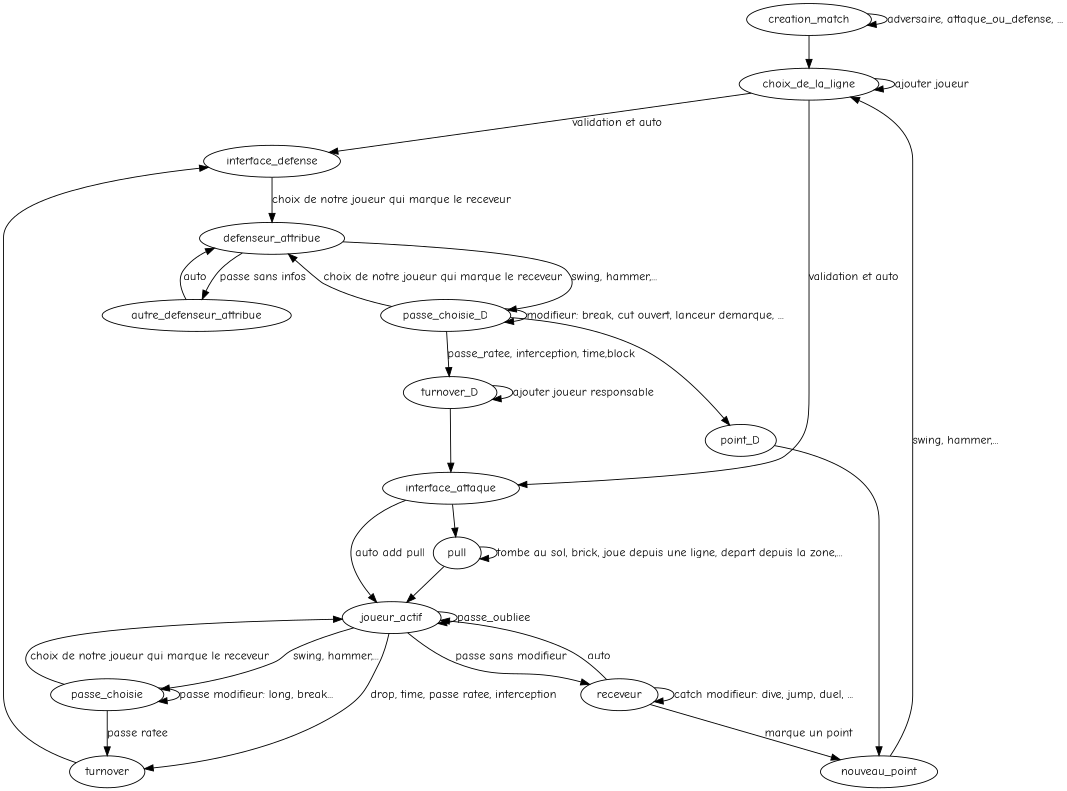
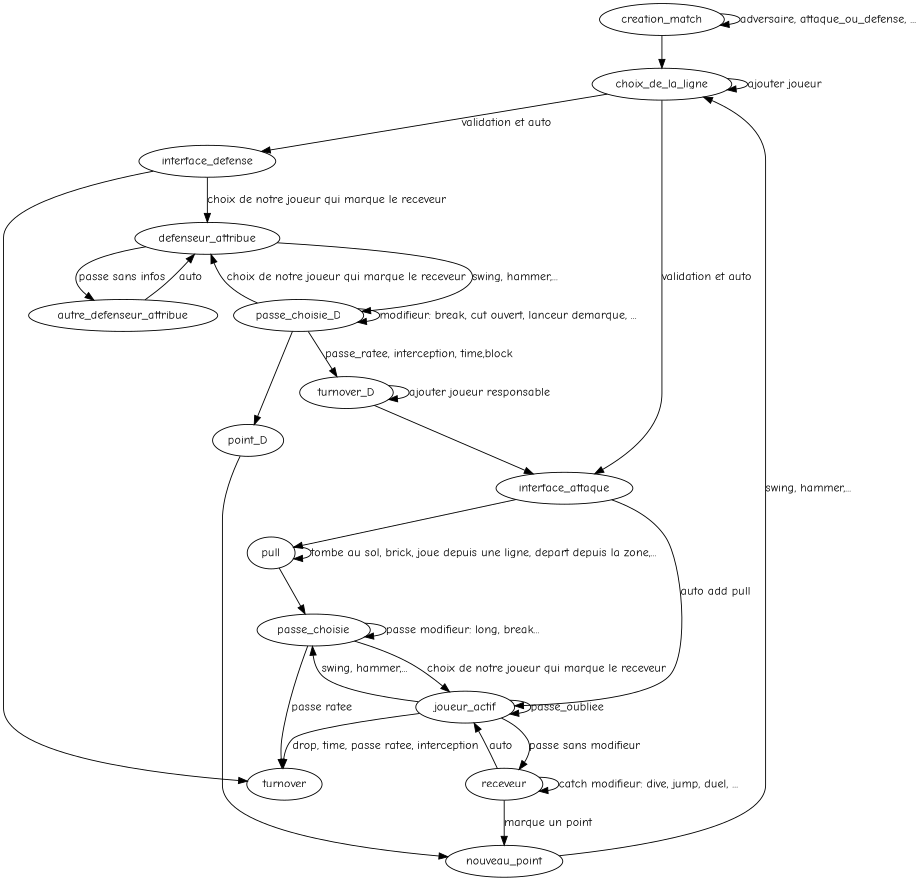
(4, 411) -> (4, 516)
(429, 581) -> (290, 587)
